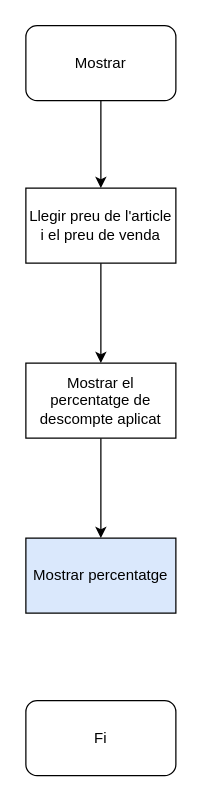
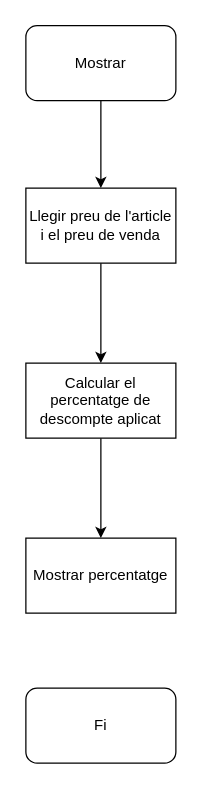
(101, 401) -> (101, 401)
(101, 576) -> (101, 576)
(101, 738) -> (101, 726)
